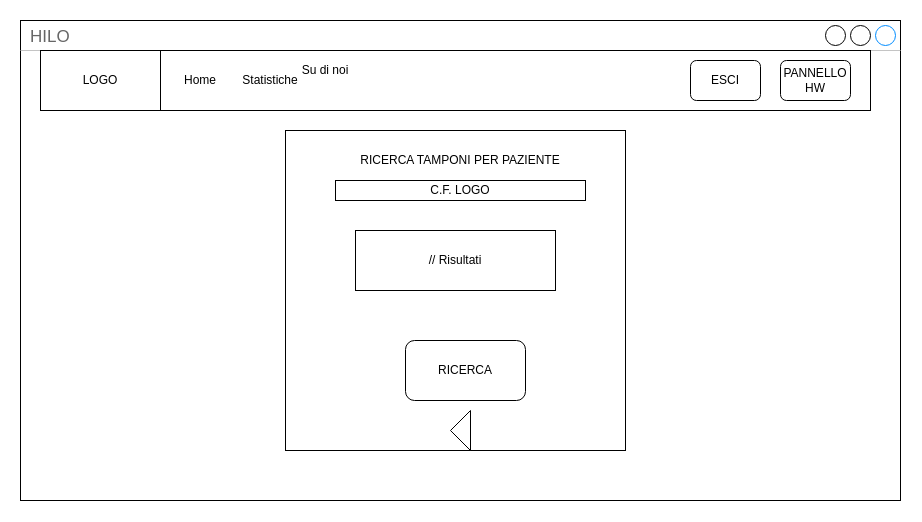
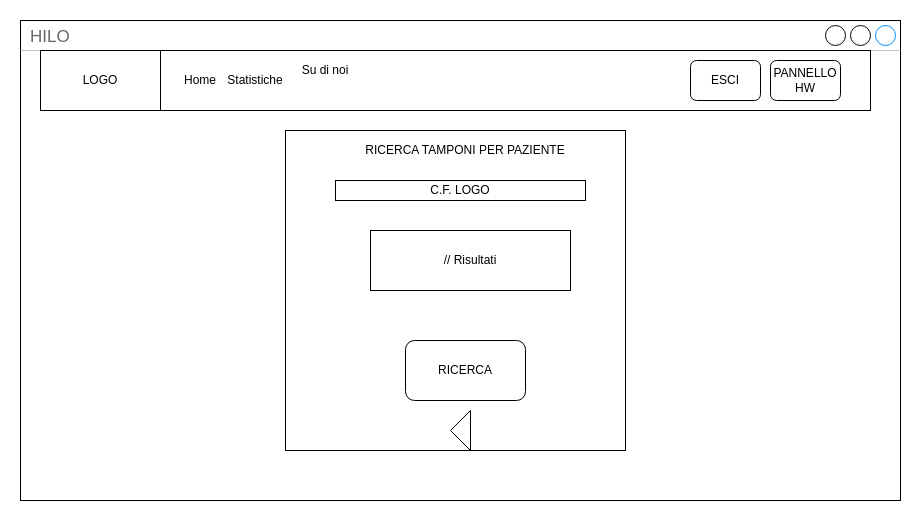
(271, 81) -> (256, 81)
(816, 81) -> (806, 81)
(461, 161) -> (466, 151)
(456, 261) -> (471, 261)
